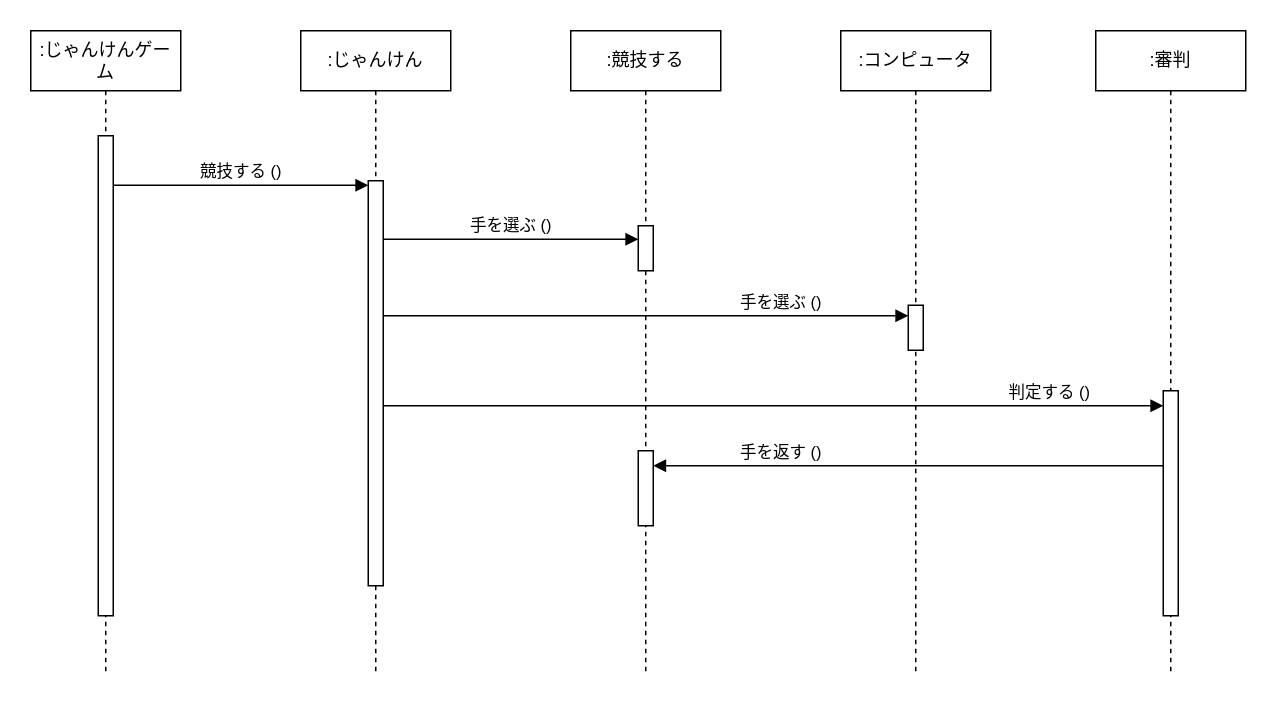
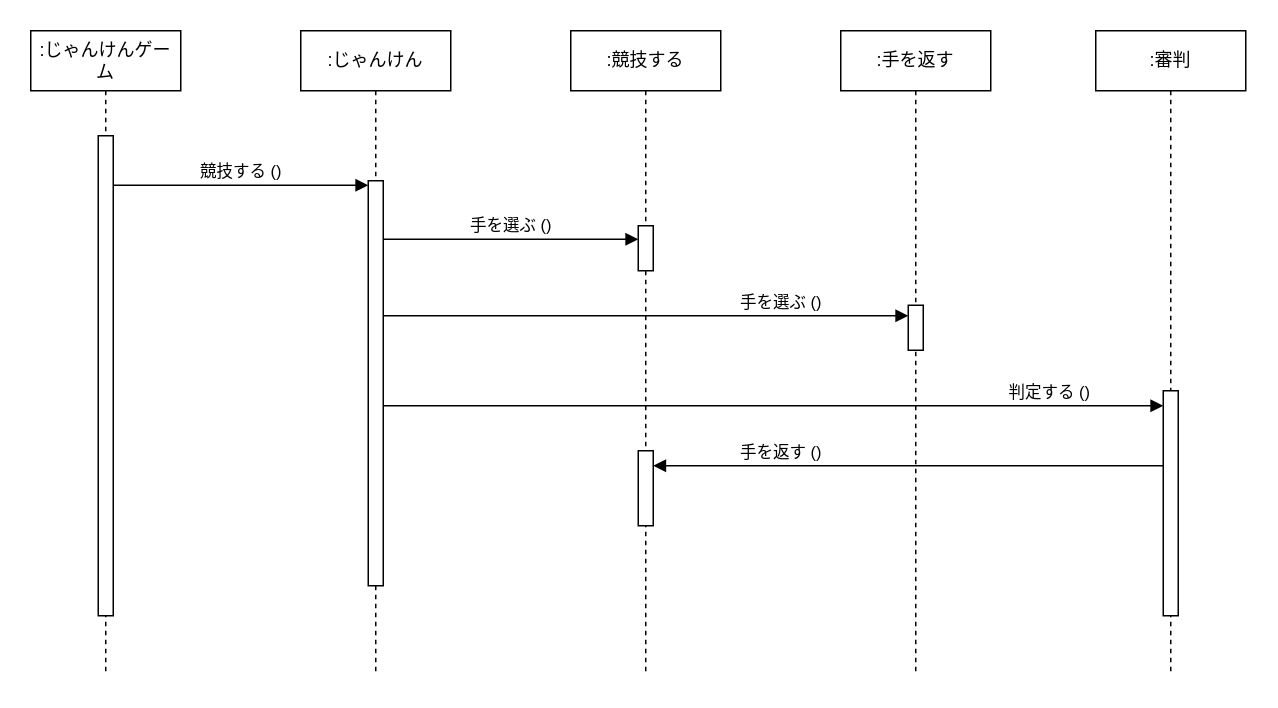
(916, 61) -> (916, 61)
